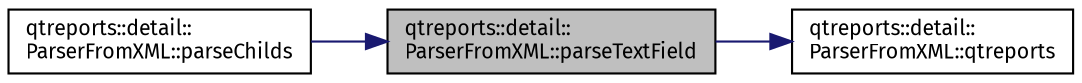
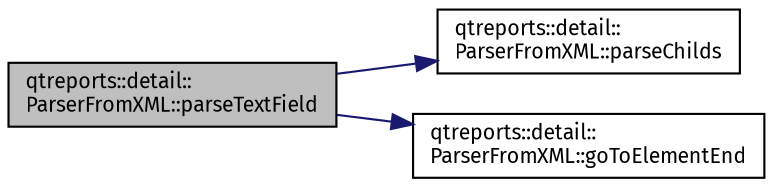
(338, 42) -> (376, 69)
(933, 42) -> (589, 146)
